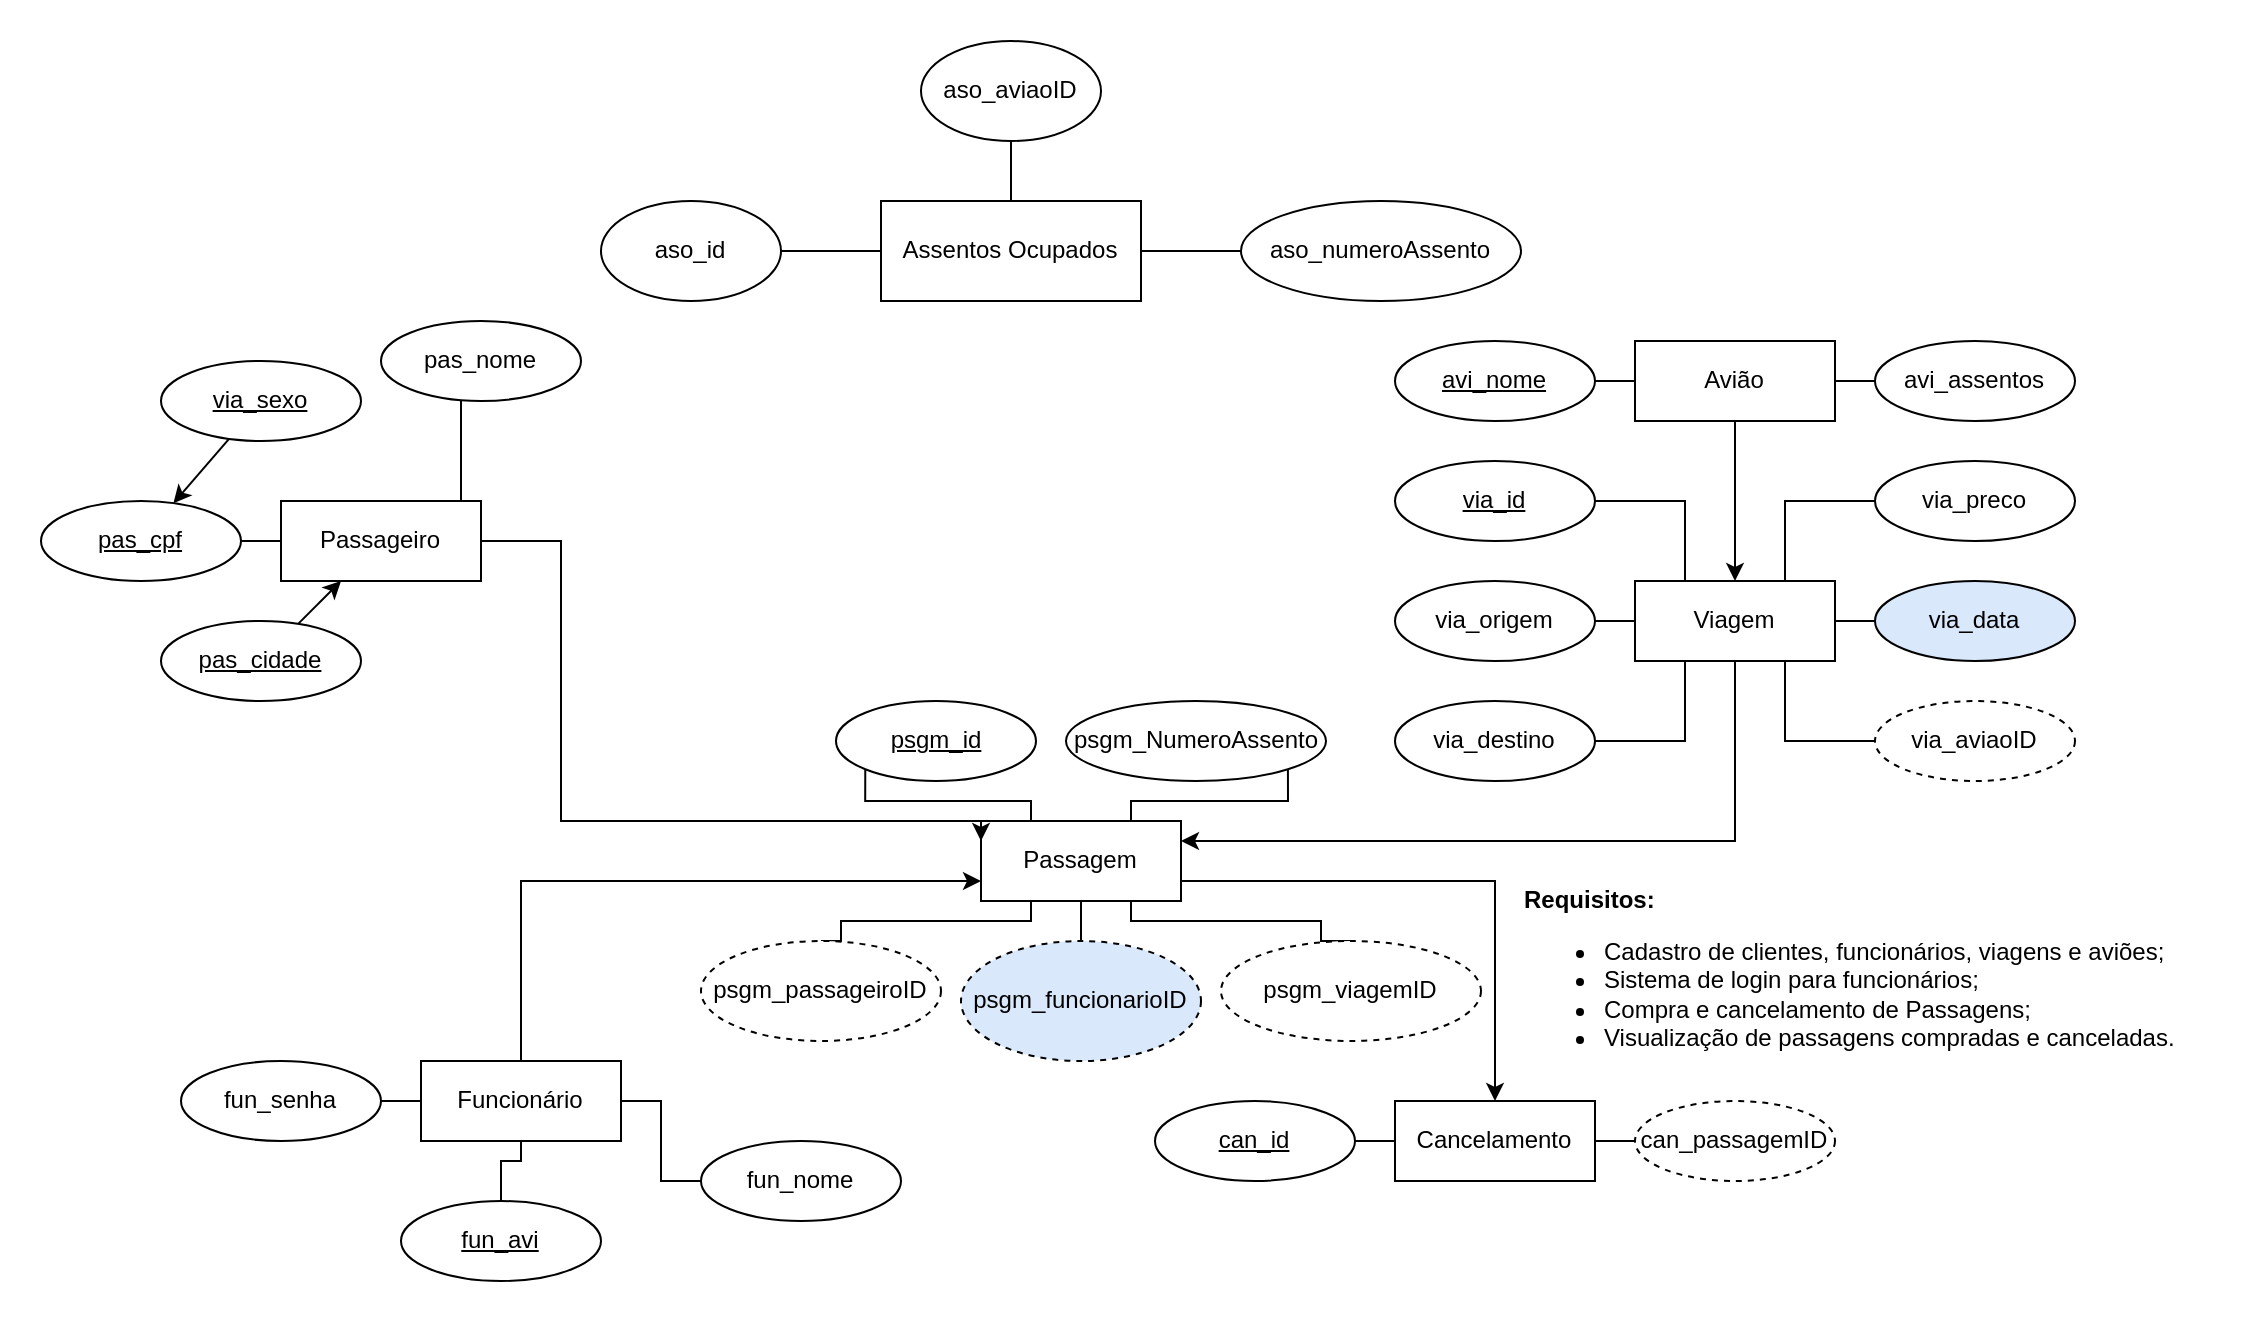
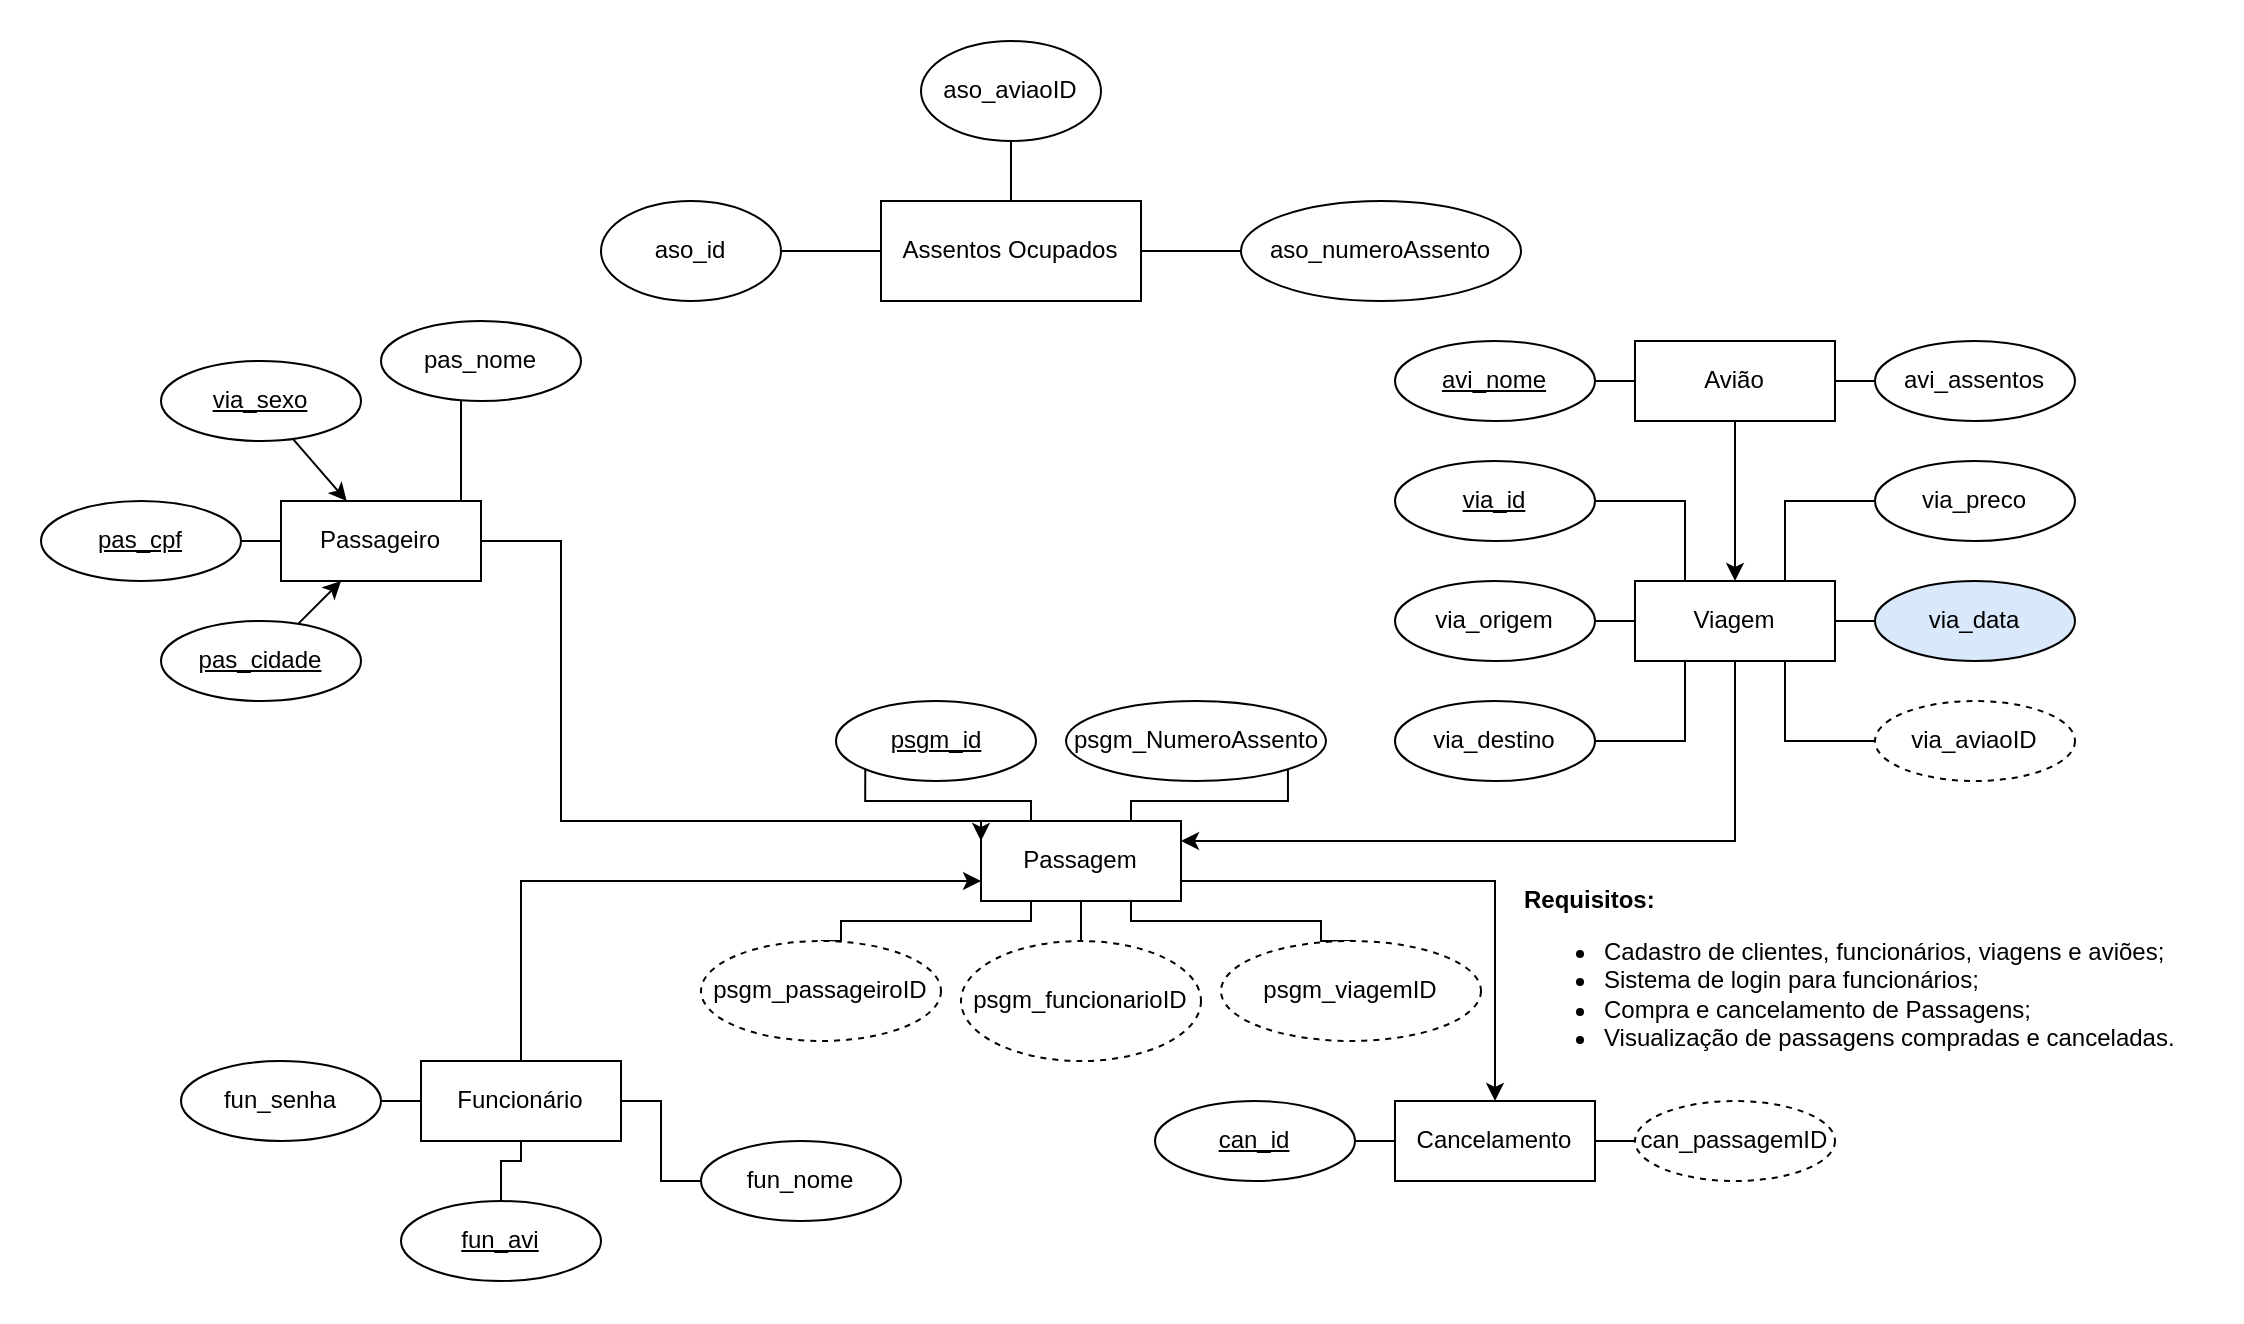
(205, 466) -> (315, 465)
(1081, 1001) -> (1081, 1001)
